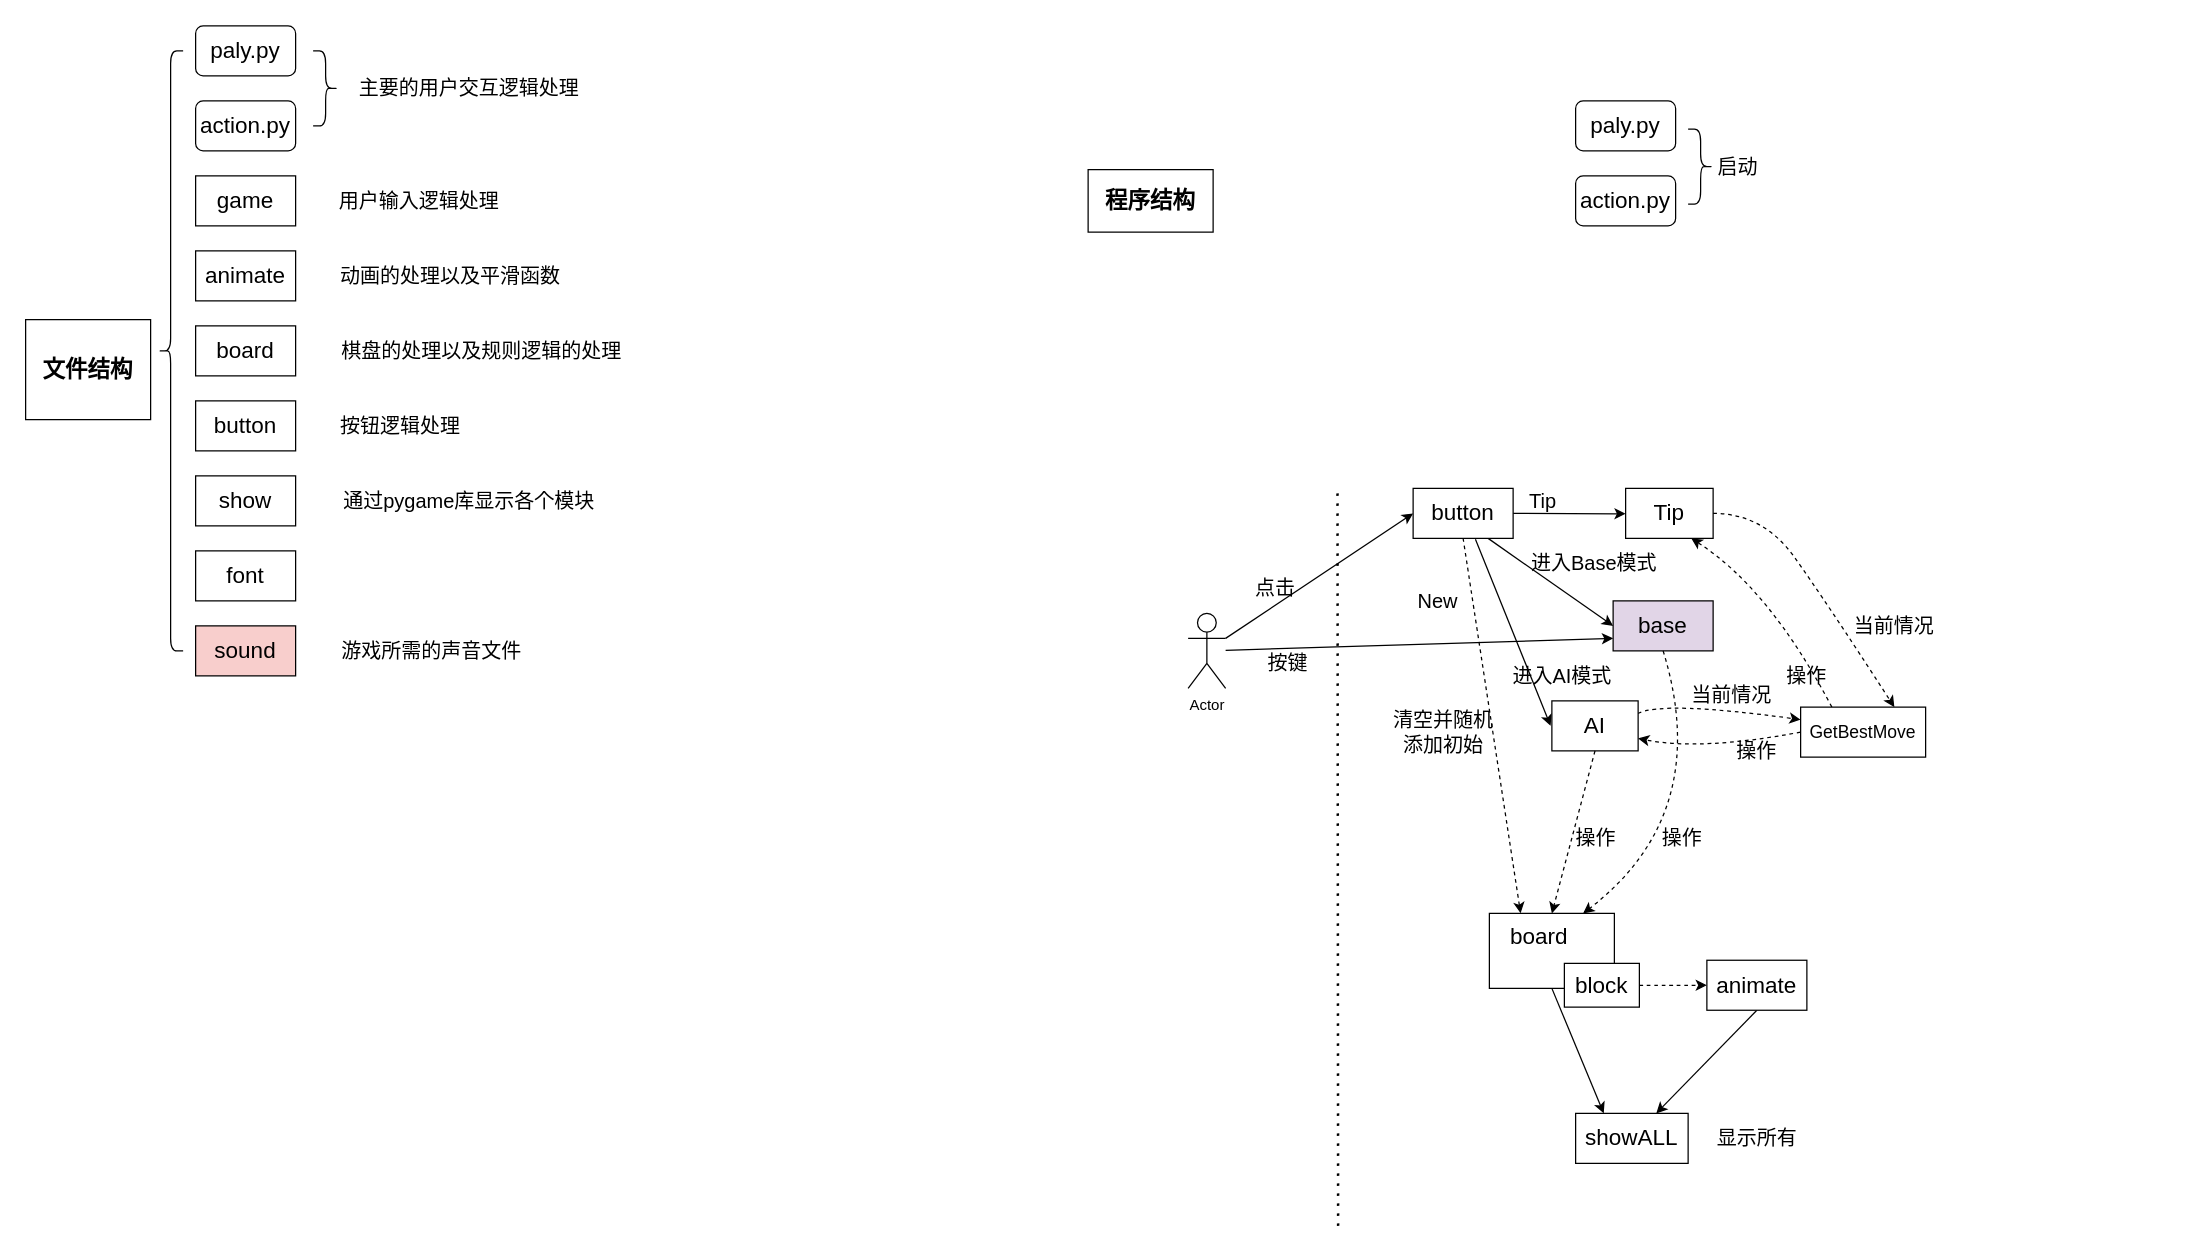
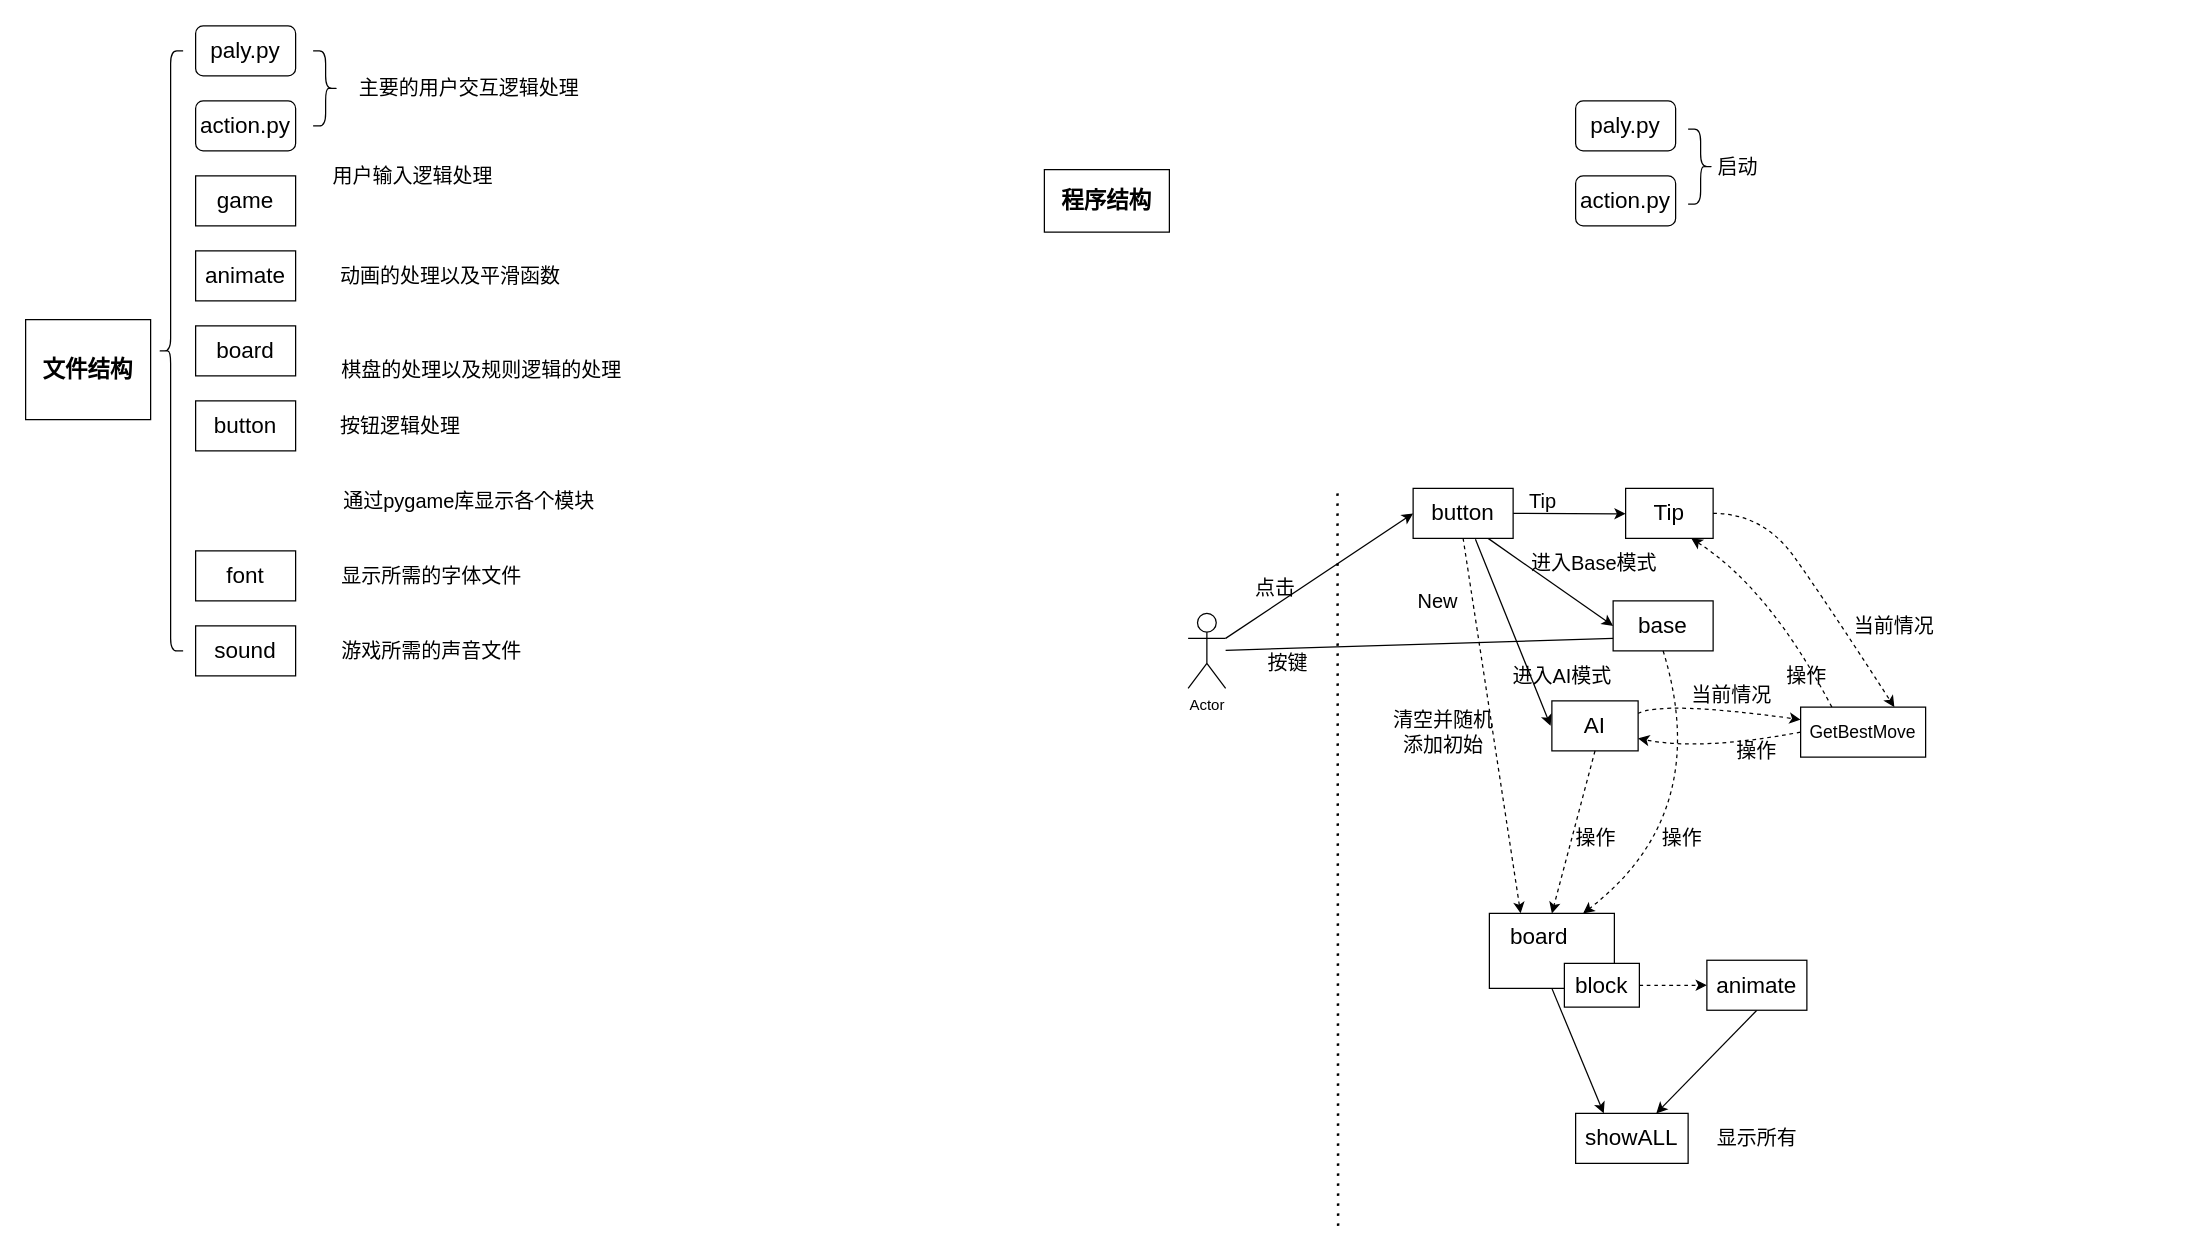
(419, 201) -> (413, 176)
(1151, 201) -> (1107, 201)
(482, 351) -> (482, 369)
(246, 501) -> none
none -> (432, 576)
(1663, 626) -> (1663, 626)
(1603, 638) -> (1606, 638)
(246, 651) -> (246, 651)
